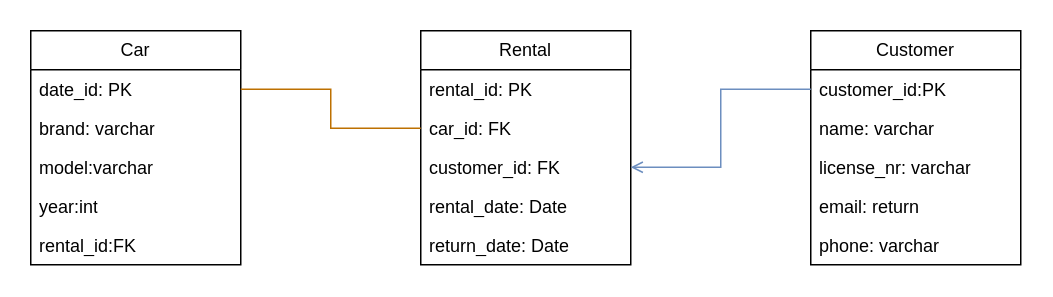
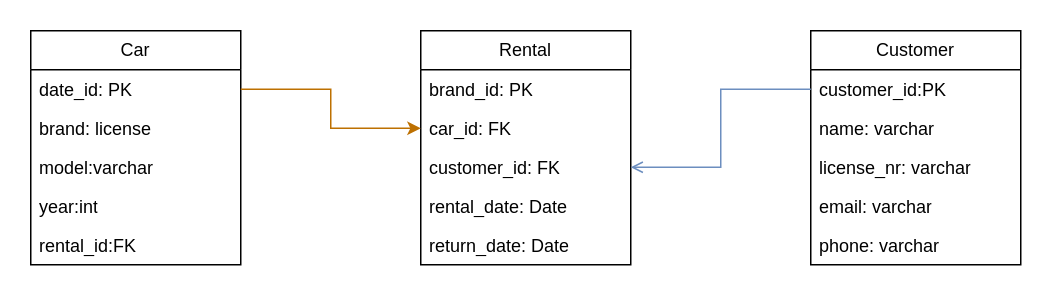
(486, 91) -> (483, 91)
(413, 128) -> (409, 128)
(106, 130) -> (101, 130)
(876, 208) -> (881, 208)
